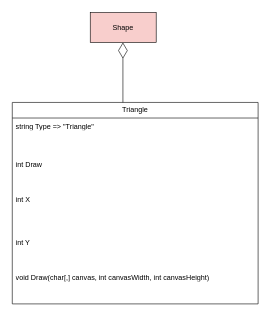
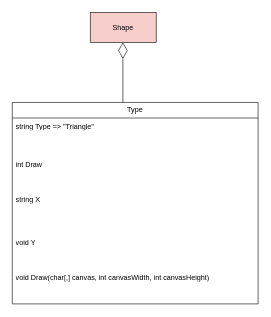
(135, 110) -> (135, 110)
(24, 200) -> (30, 200)
(24, 243) -> (26, 243)
